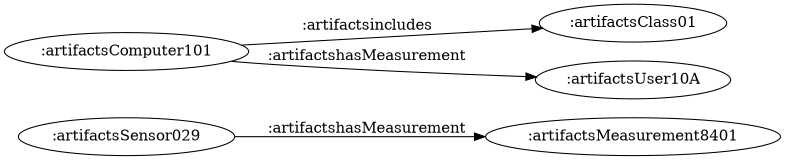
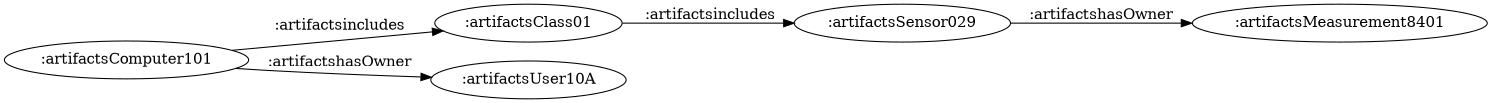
none -> (703, 23)
(367, 56) -> (340, 63)
(367, 129) -> (1101, 15)
